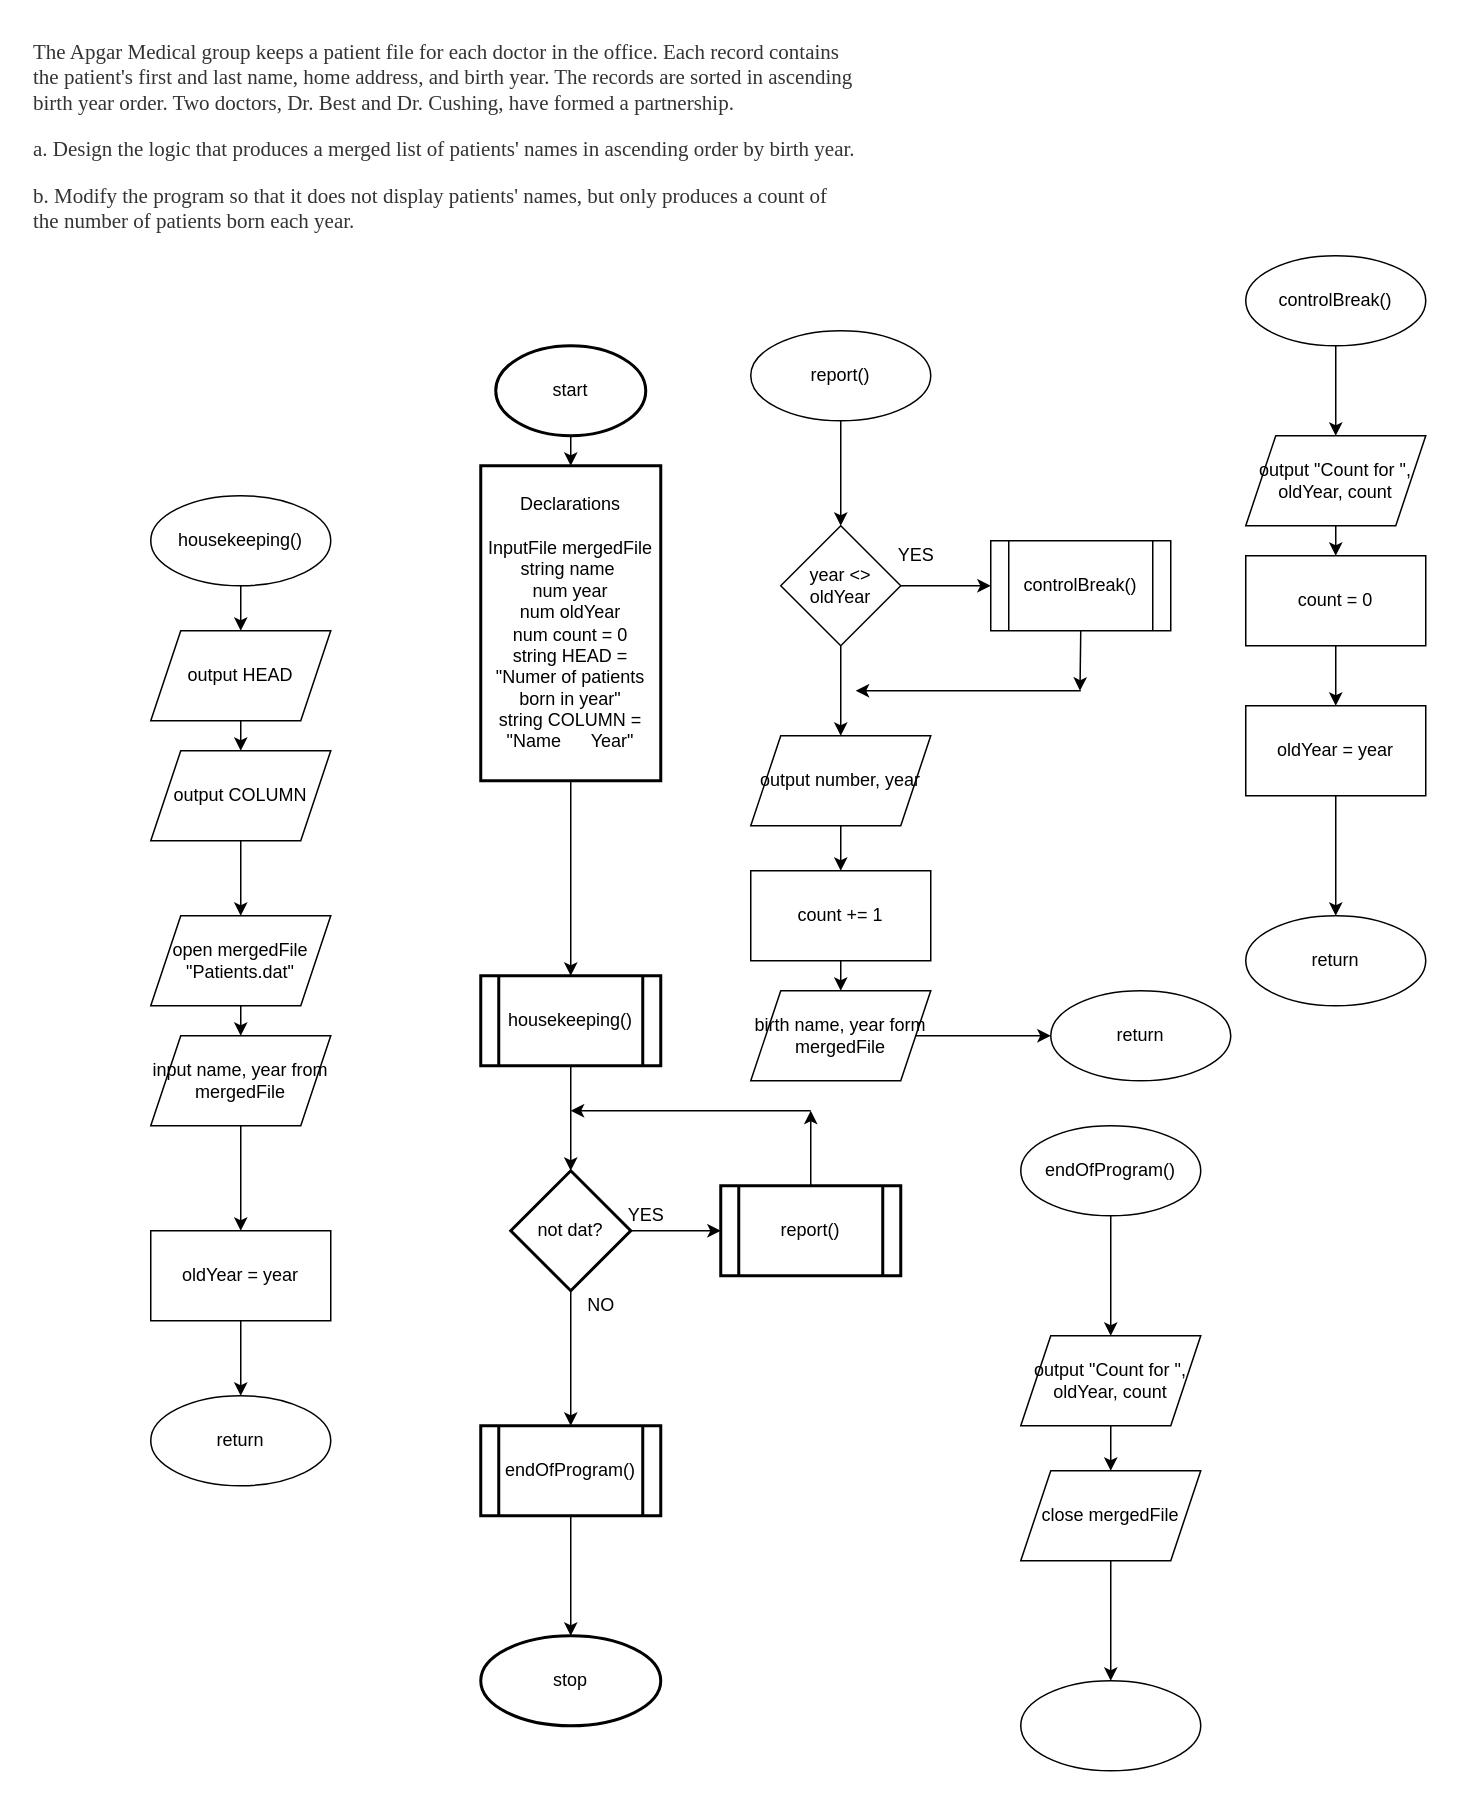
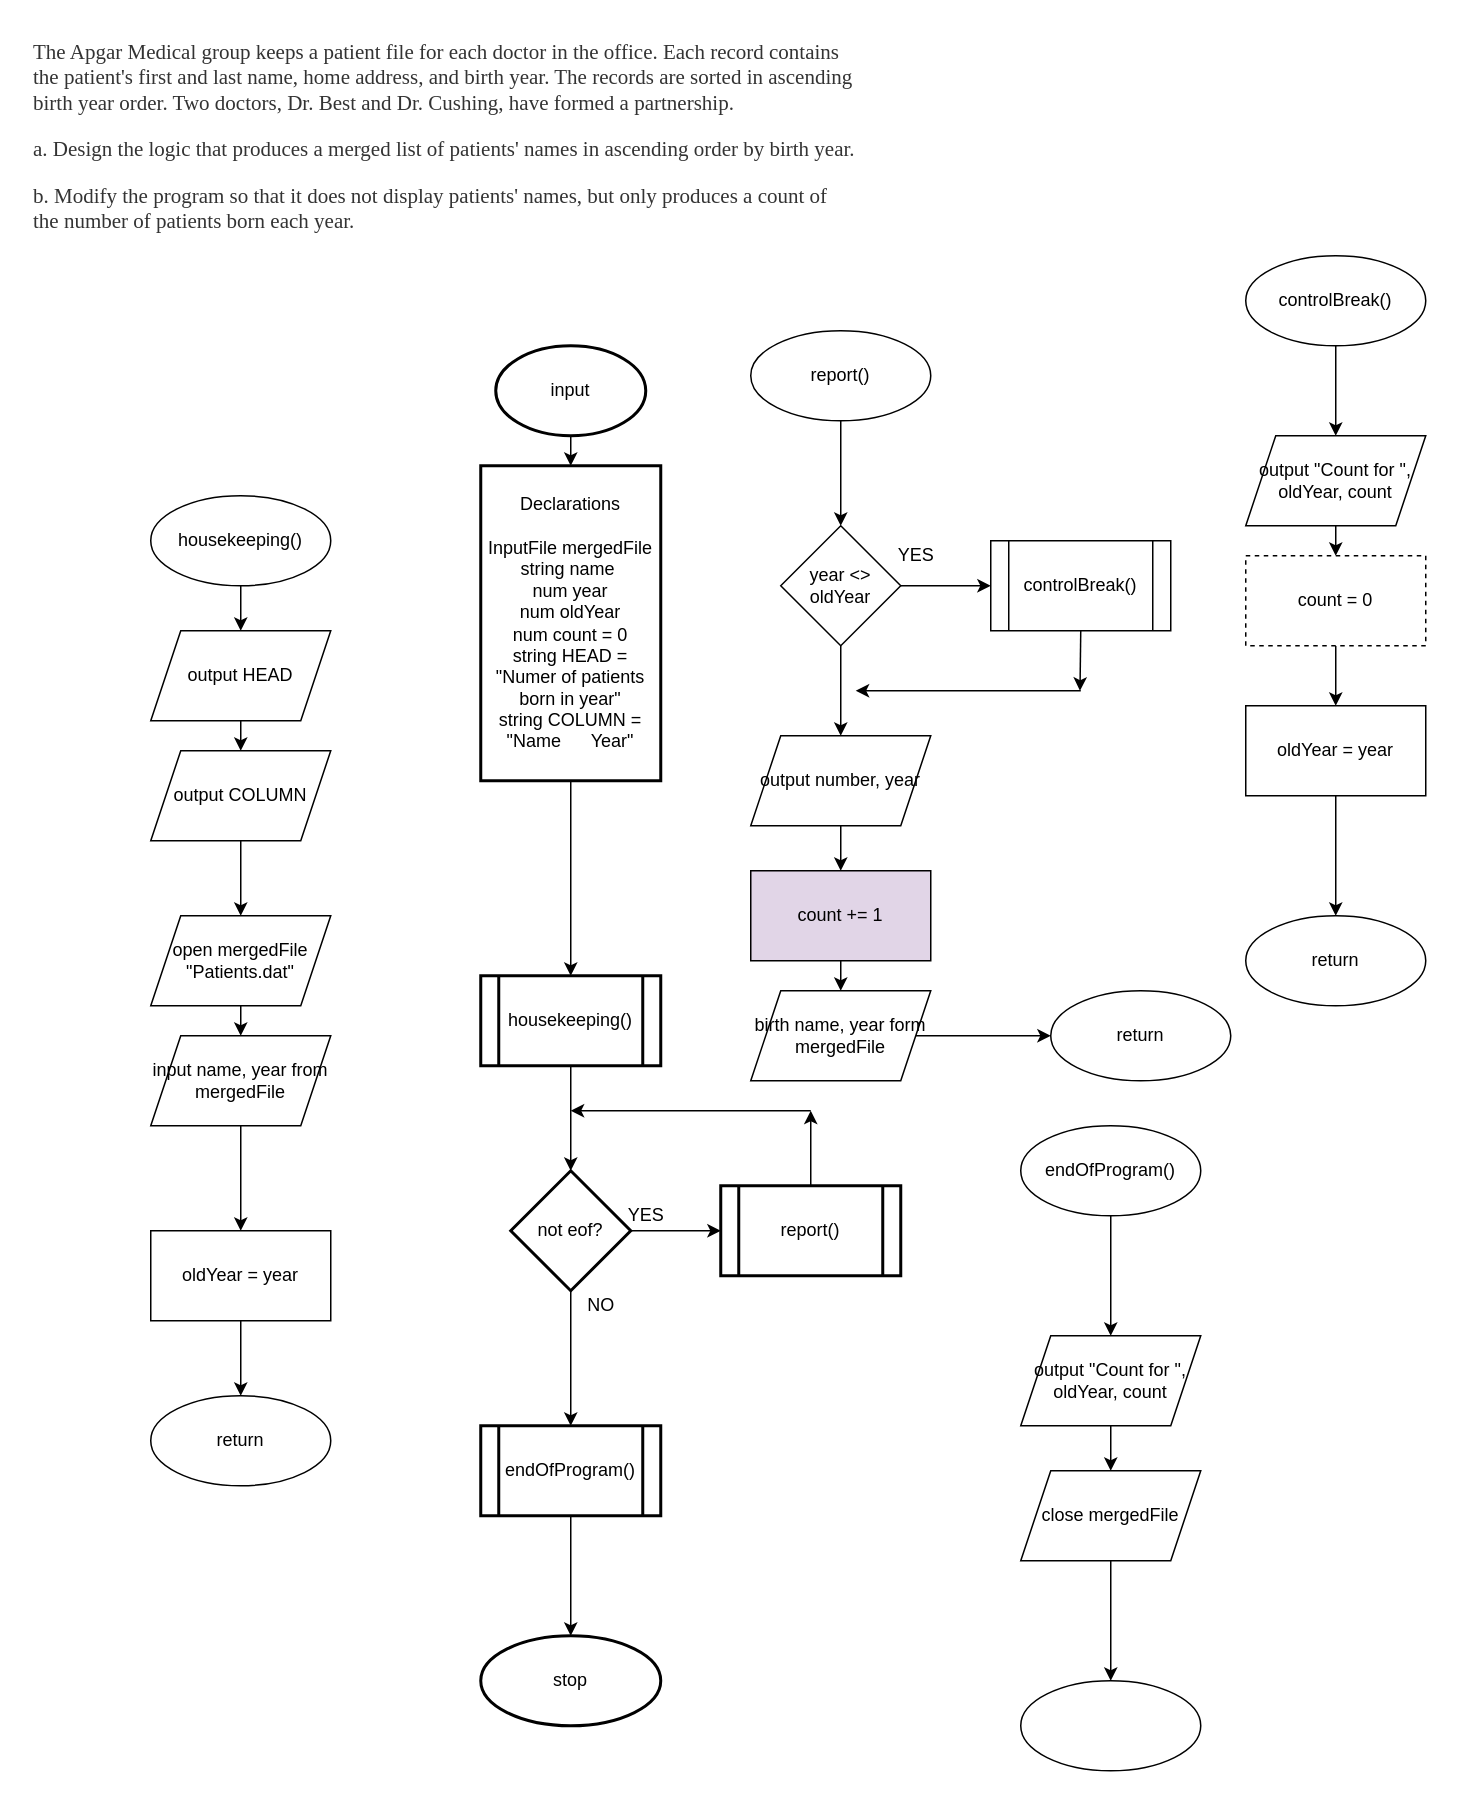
(571, 391) -> (571, 391)
(1336, 601) -> (1336, 601)
(841, 916) -> (841, 916)
(571, 1231) -> (571, 1231)
